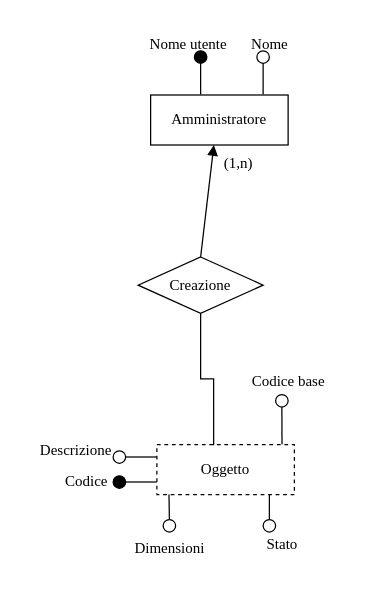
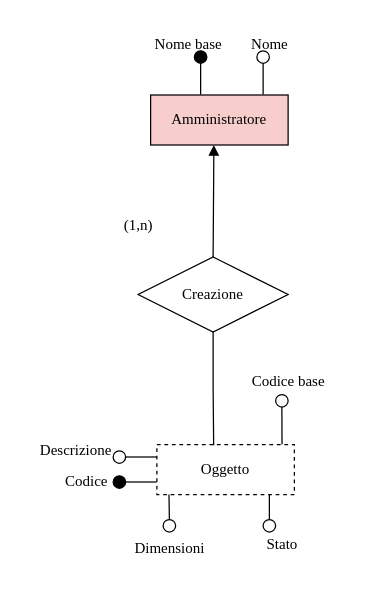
(189, 44) -> (189, 44)
(219, 120) -> (219, 120)
(238, 164) -> (138, 226)
(201, 285) -> (213, 294)
